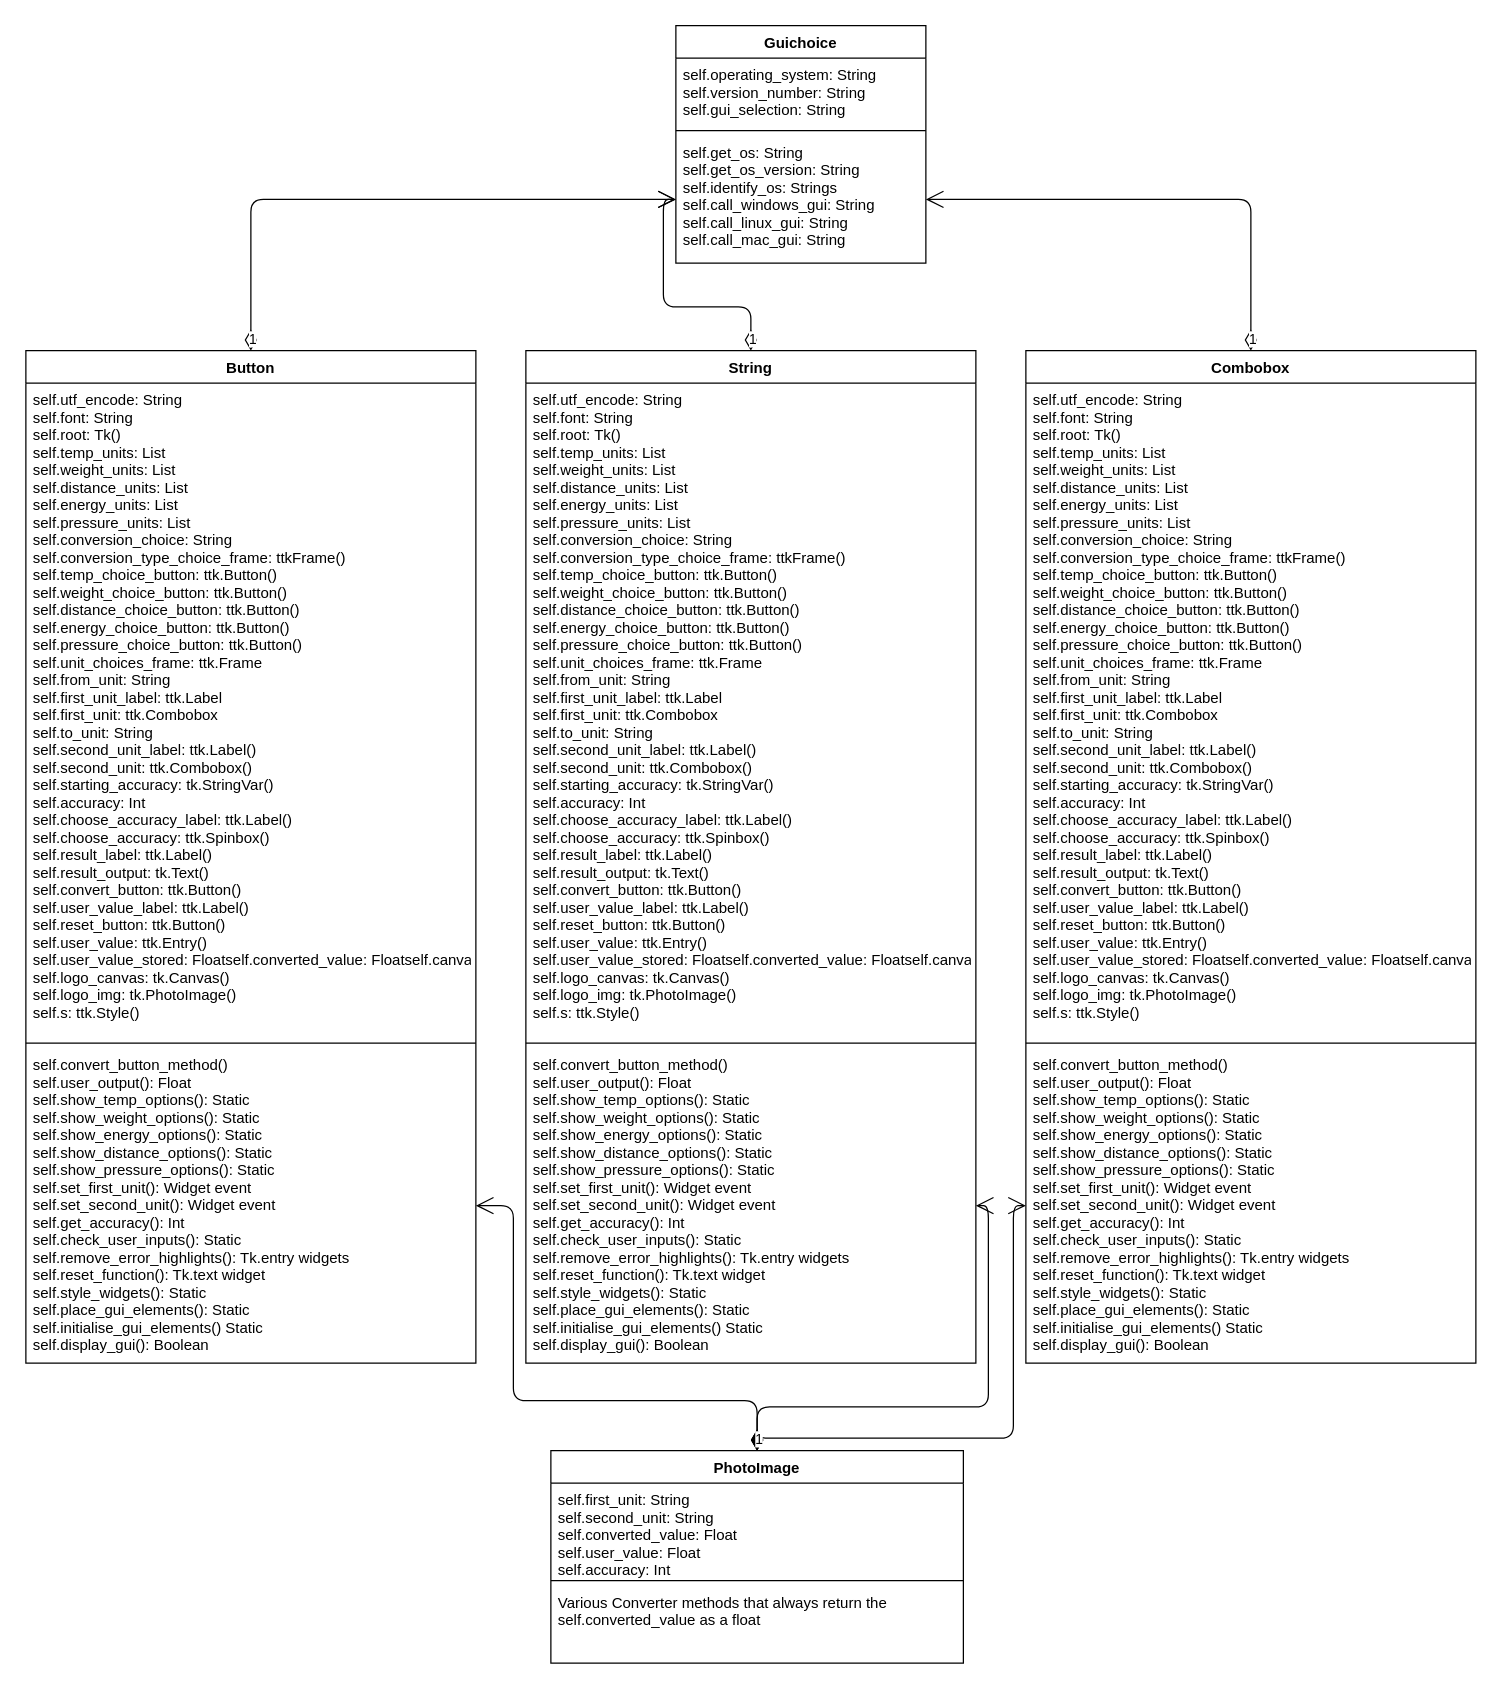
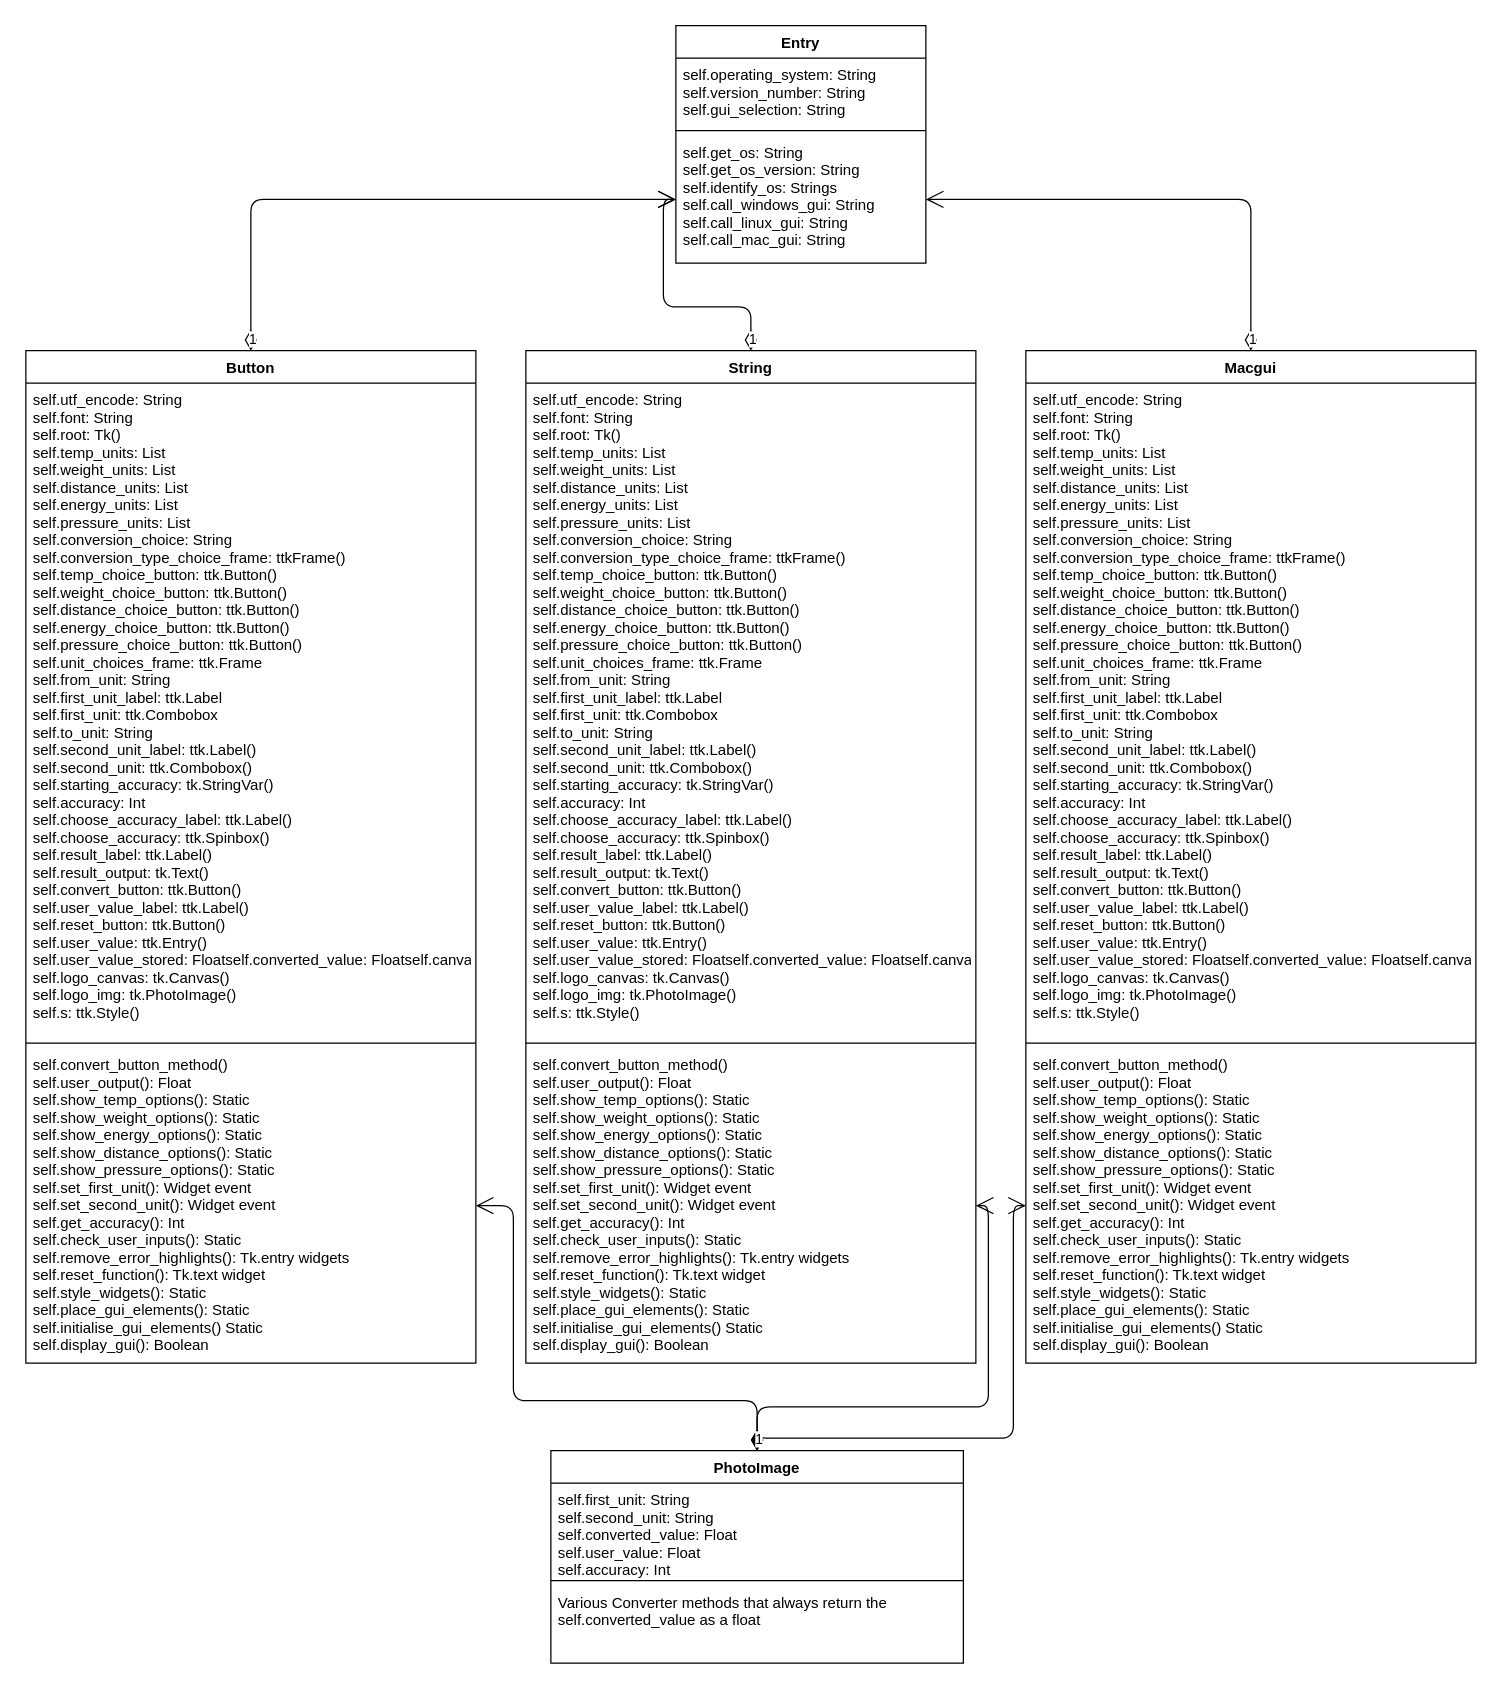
(800, 43) -> (800, 43)
(1250, 368) -> (1250, 368)
